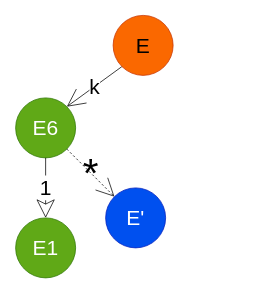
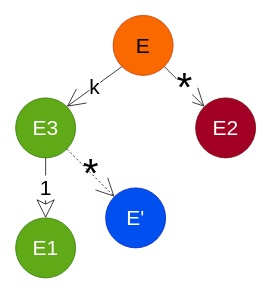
none -> (184, 86)
(45, 128) -> (45, 128)
none -> (225, 128)
